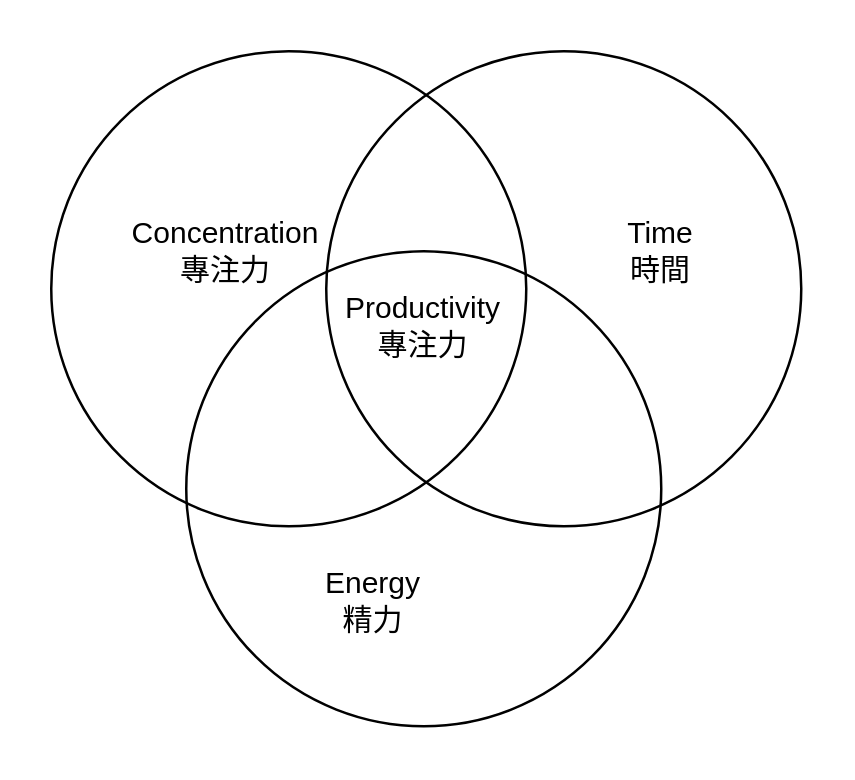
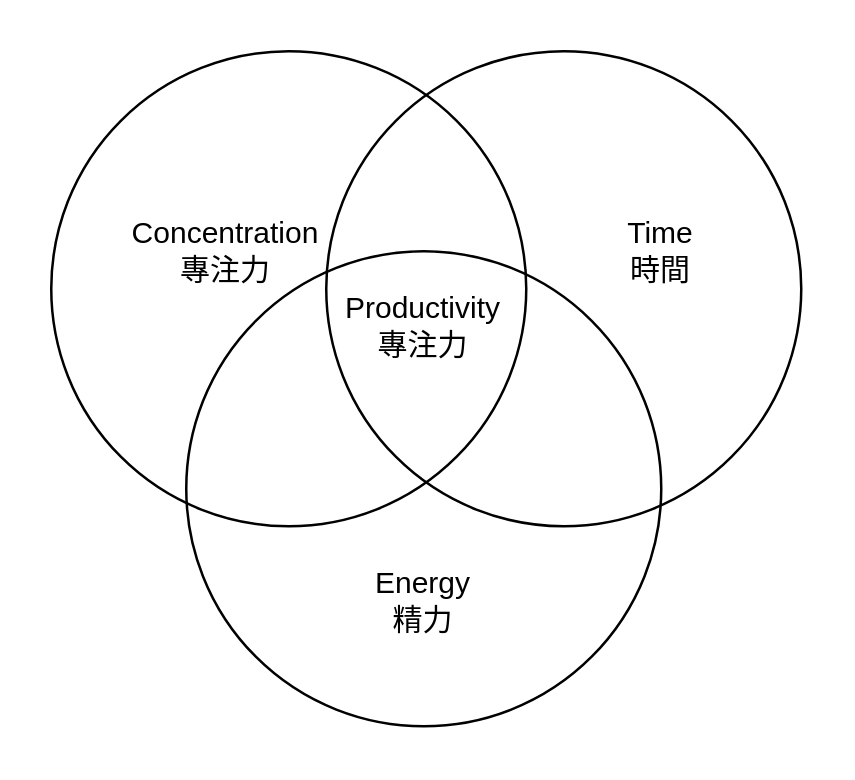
(374, 601) -> (424, 601)
